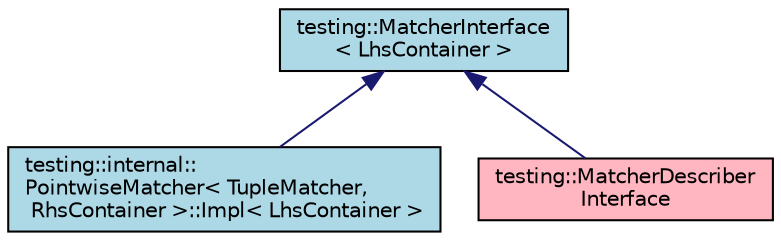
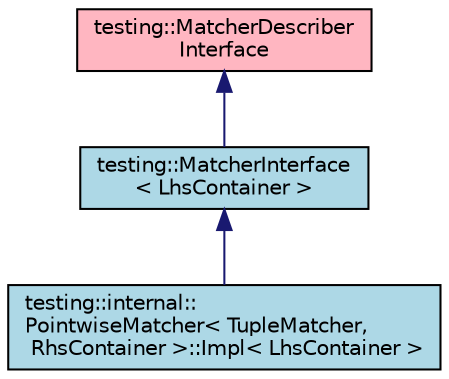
(534, 121) -> (224, 120)
